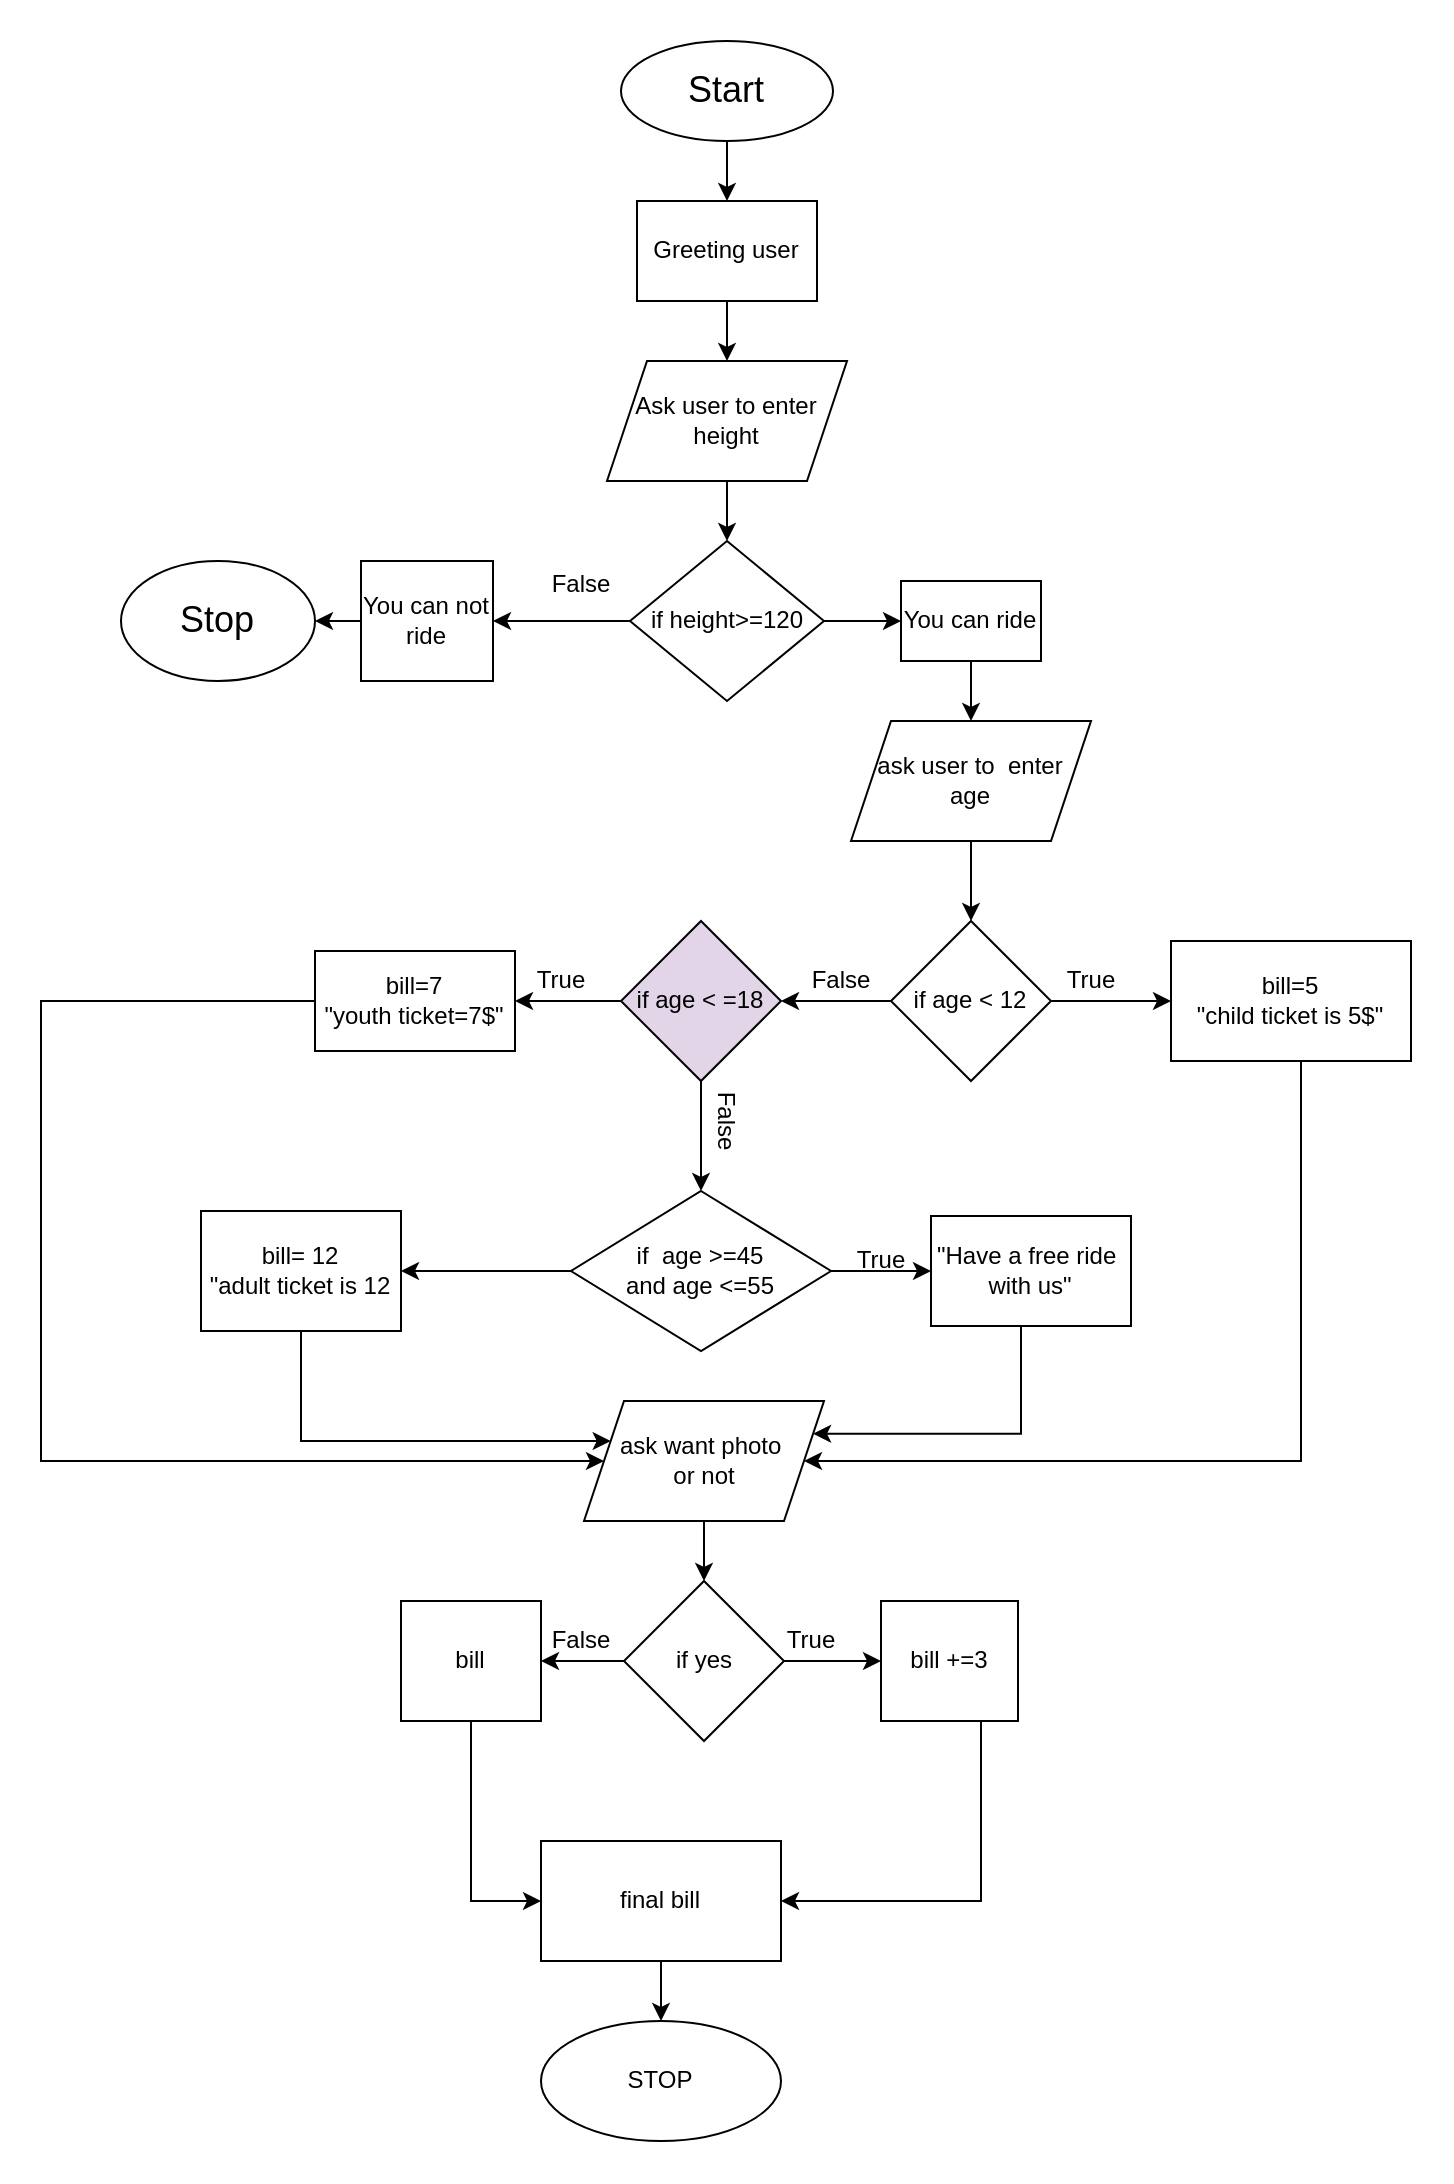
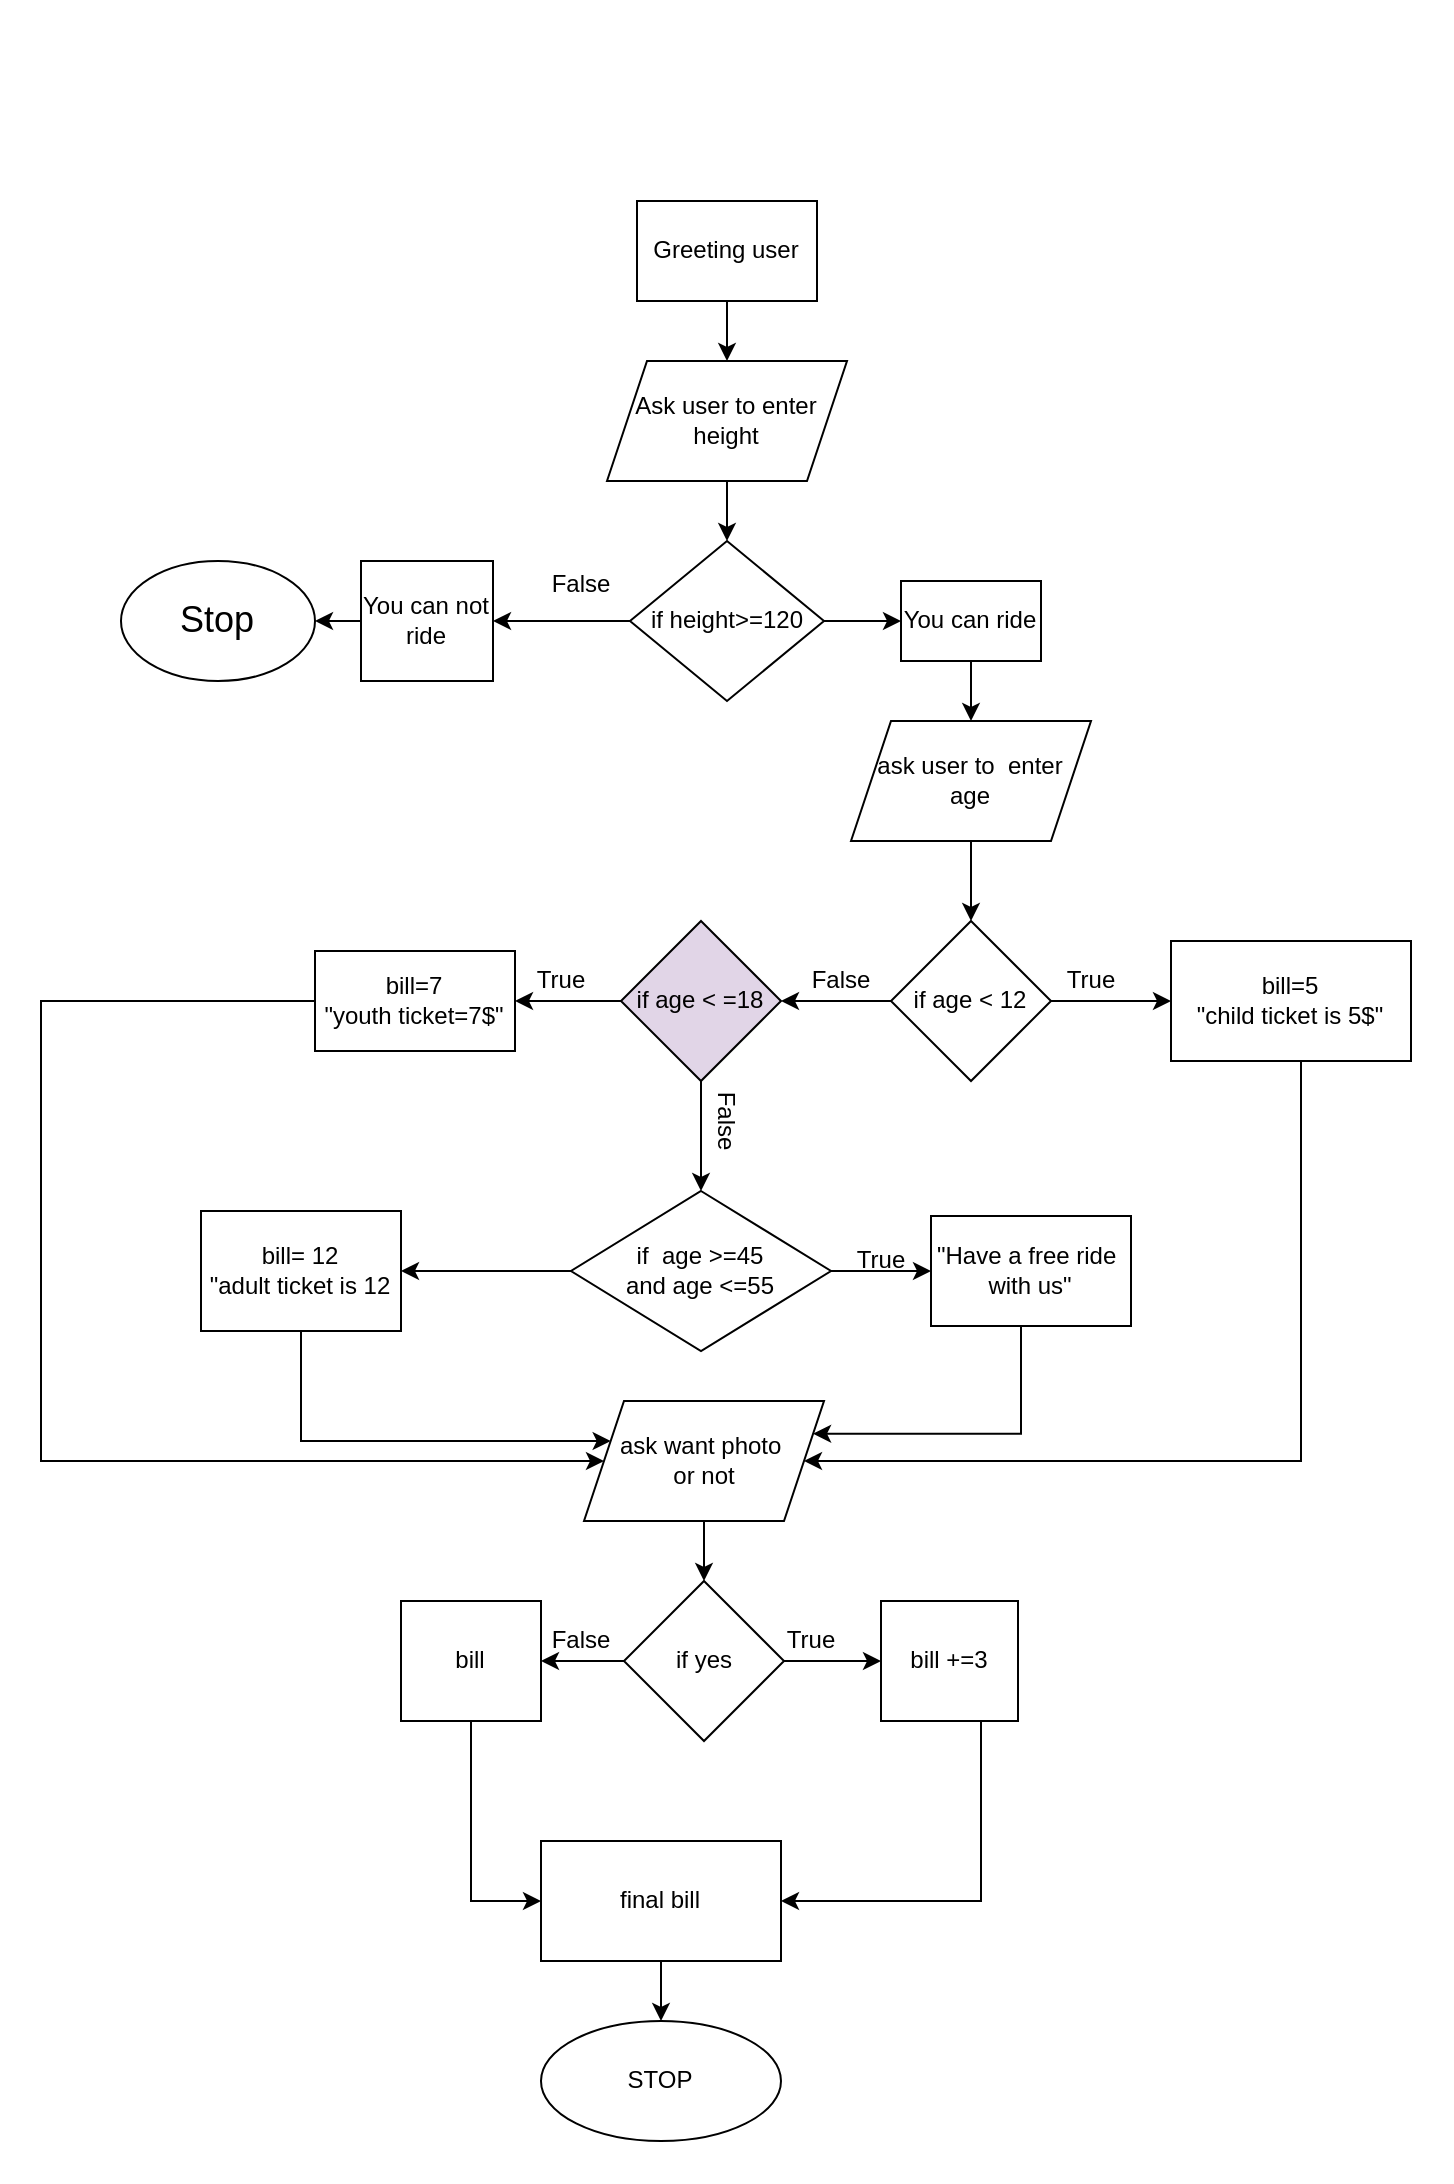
(727, 91) -> none
(727, 178) -> none
